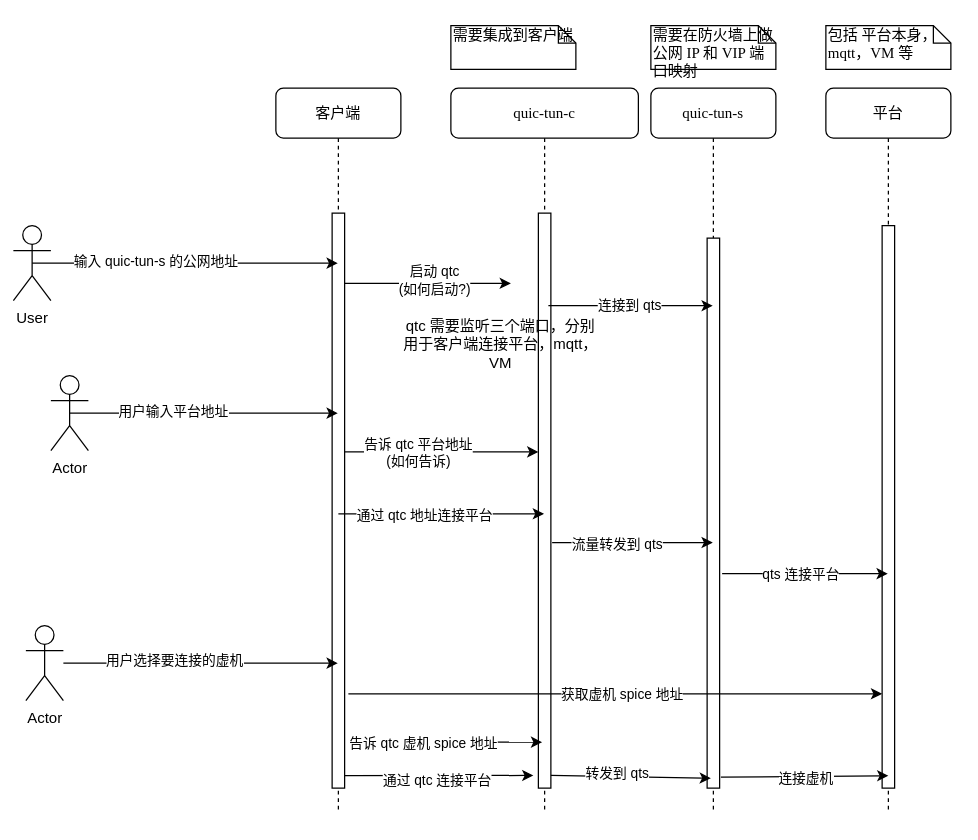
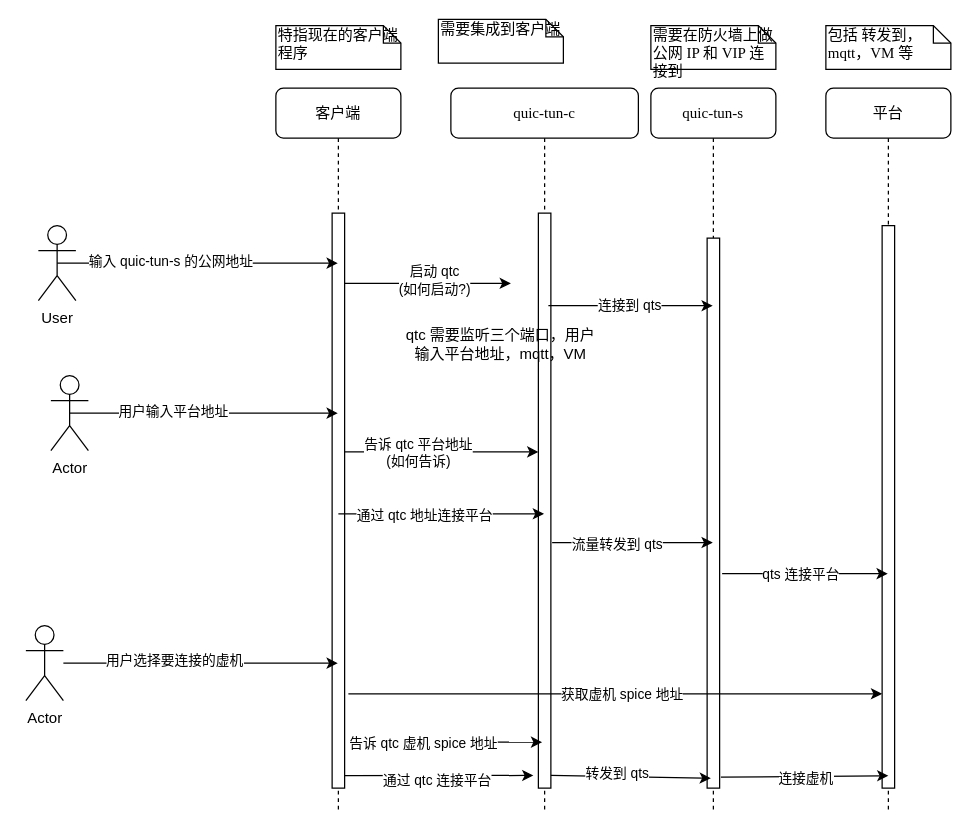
(889, 45) -> (889, 45)
none -> (338, 48)
(513, 48) -> (501, 41)
(714, 54) -> (714, 54)
(32, 263) -> (57, 263)
(501, 344) -> (501, 344)
